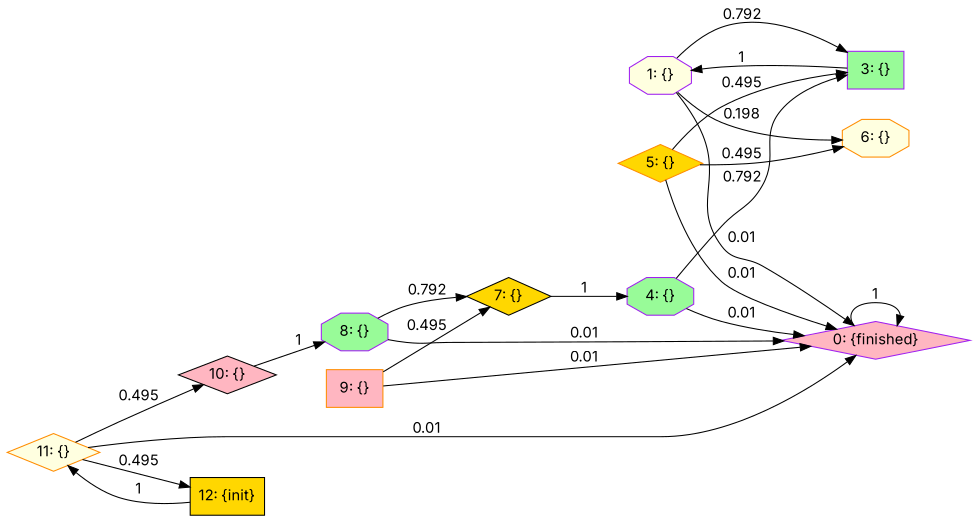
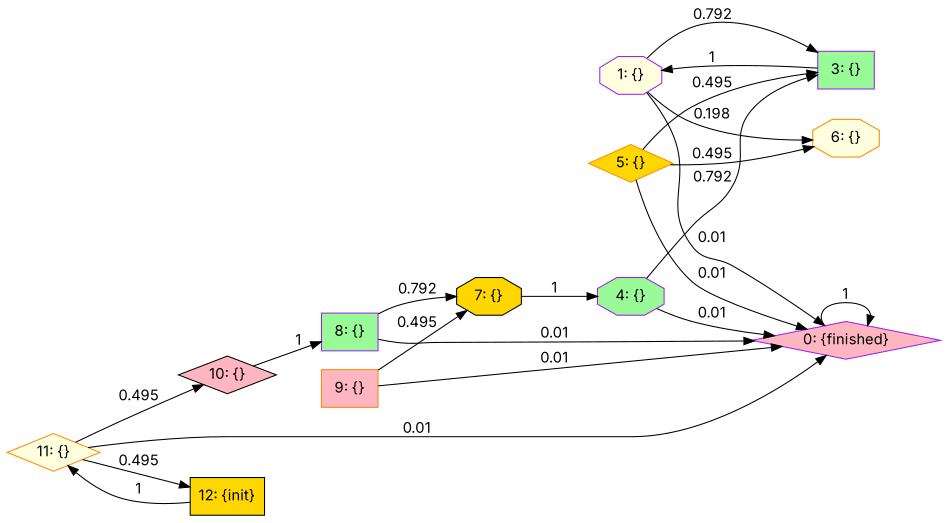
(509, 296) -> (489, 296)
(355, 332) -> (350, 332)
